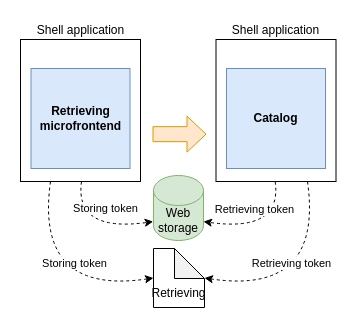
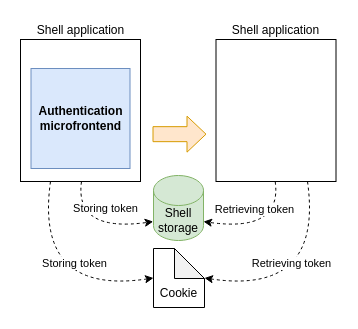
(81, 119) -> (81, 119)
(276, 119) -> none
(179, 221) -> (179, 221)
(179, 279) -> (179, 279)
